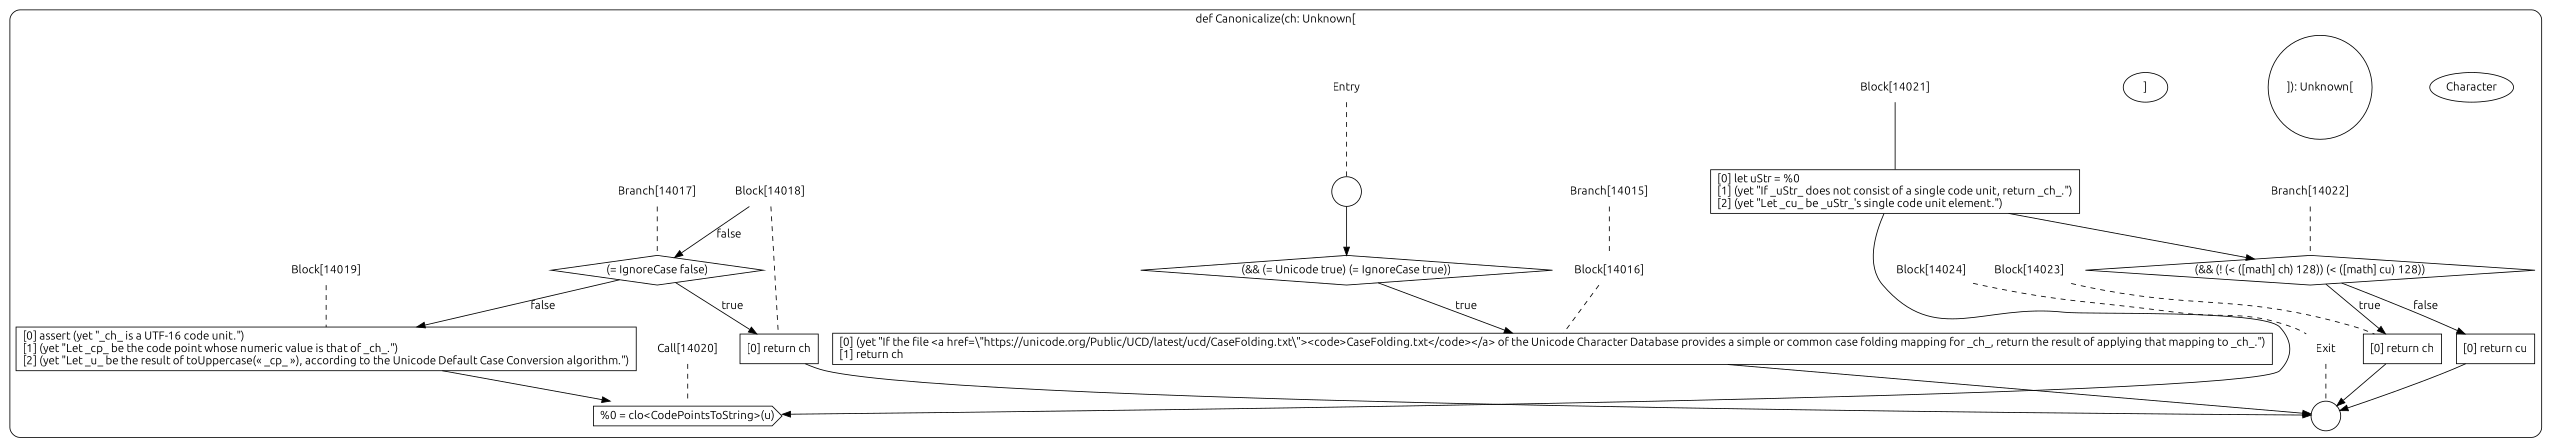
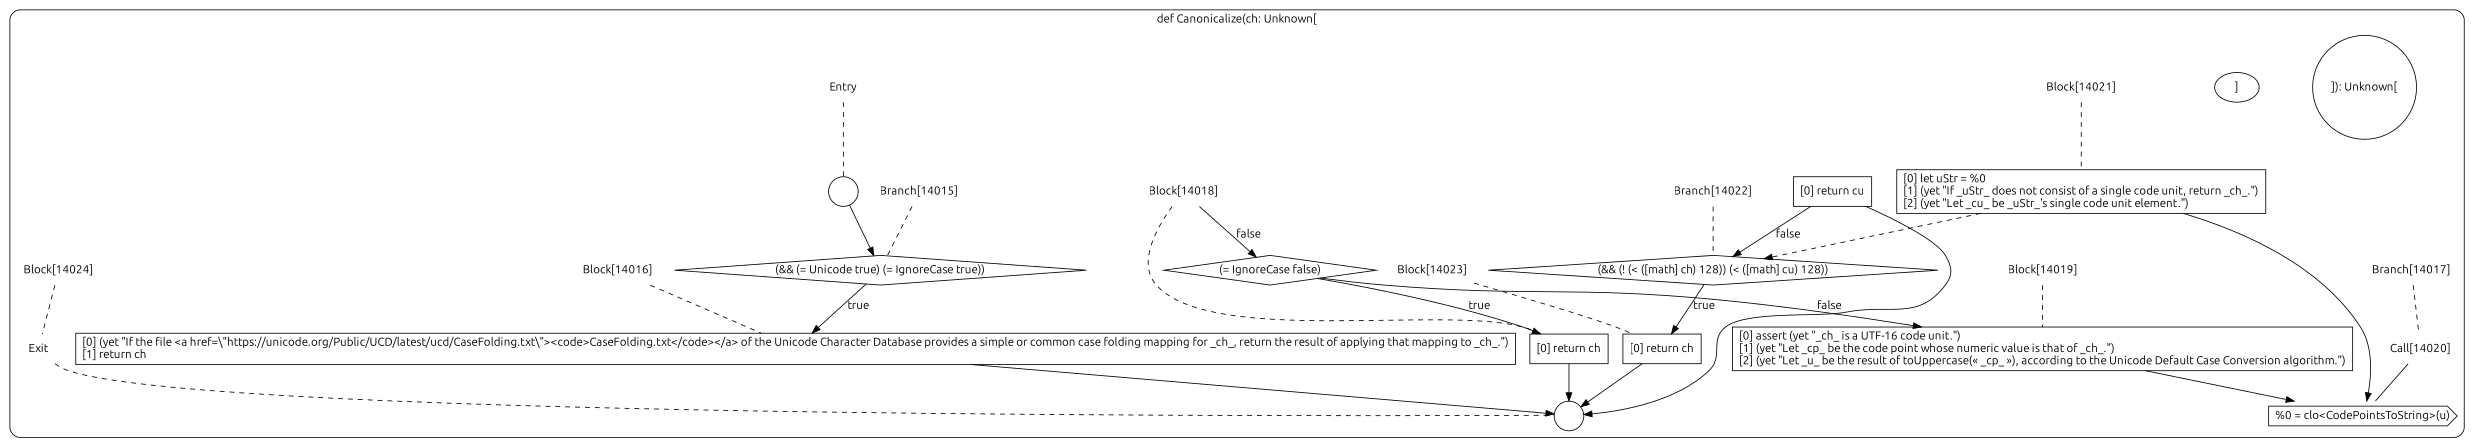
(2472, 87) -> none
(1895, 136) -> (2081, 136)
(657, 231) -> (2416, 310)
(1609, 231) -> (900, 231)
(2127, 235) -> (1877, 235)
(2400, 306) -> (1775, 229)
(688, 382) -> (2392, 382)
